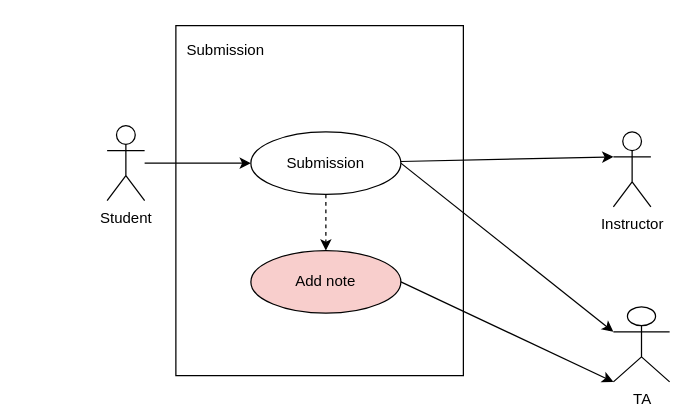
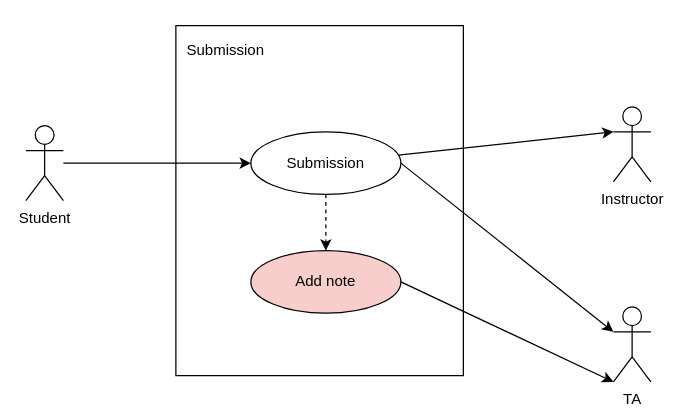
(126, 163) -> (44, 163)
(632, 169) -> (632, 144)
(641, 344) -> (632, 344)
